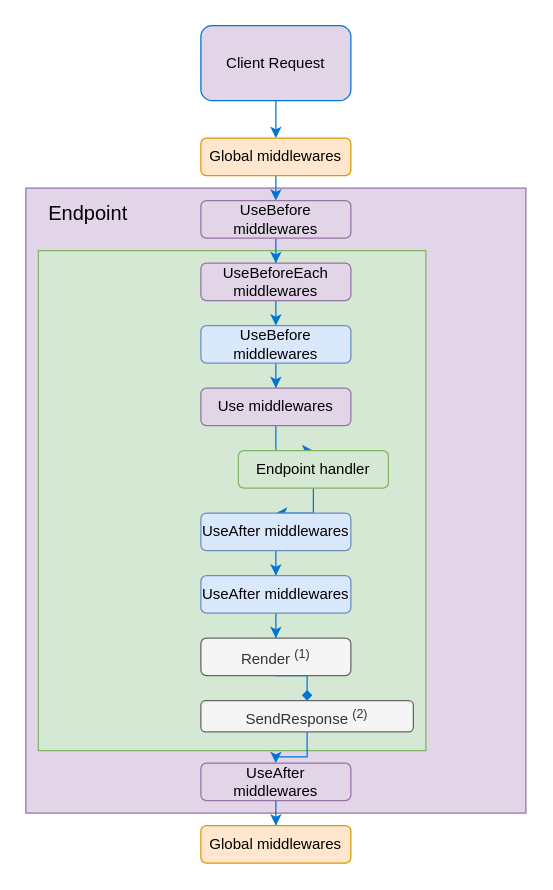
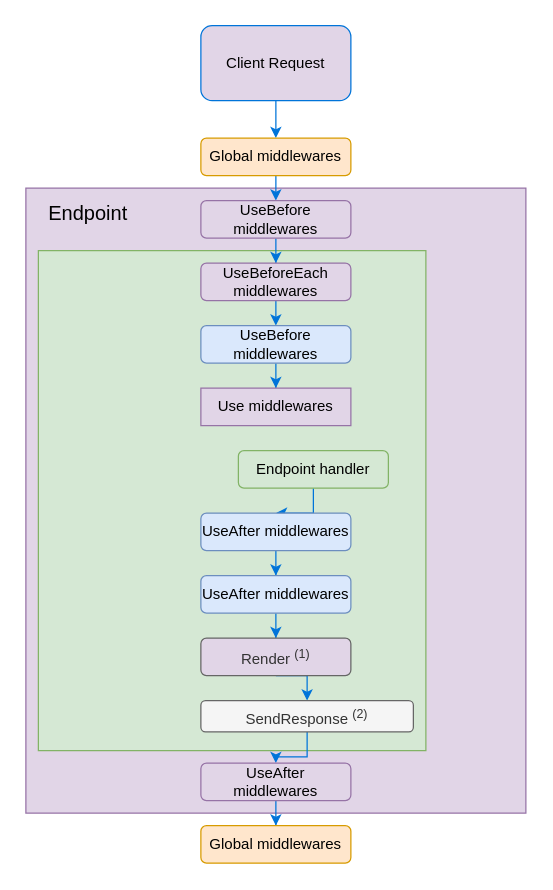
(276, 407) -> (276, 407)
(276, 439) -> none
(276, 657) -> (276, 657)
(307, 690) -> (307, 691)
